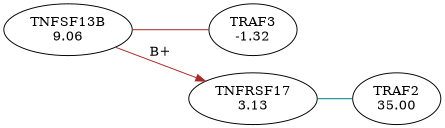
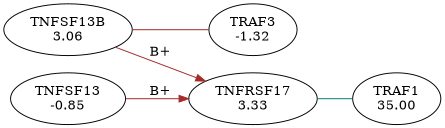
(68, 30) -> (68, 30)
none -> (68, 99)
(253, 99) -> (253, 99)
(397, 99) -> (397, 99)
